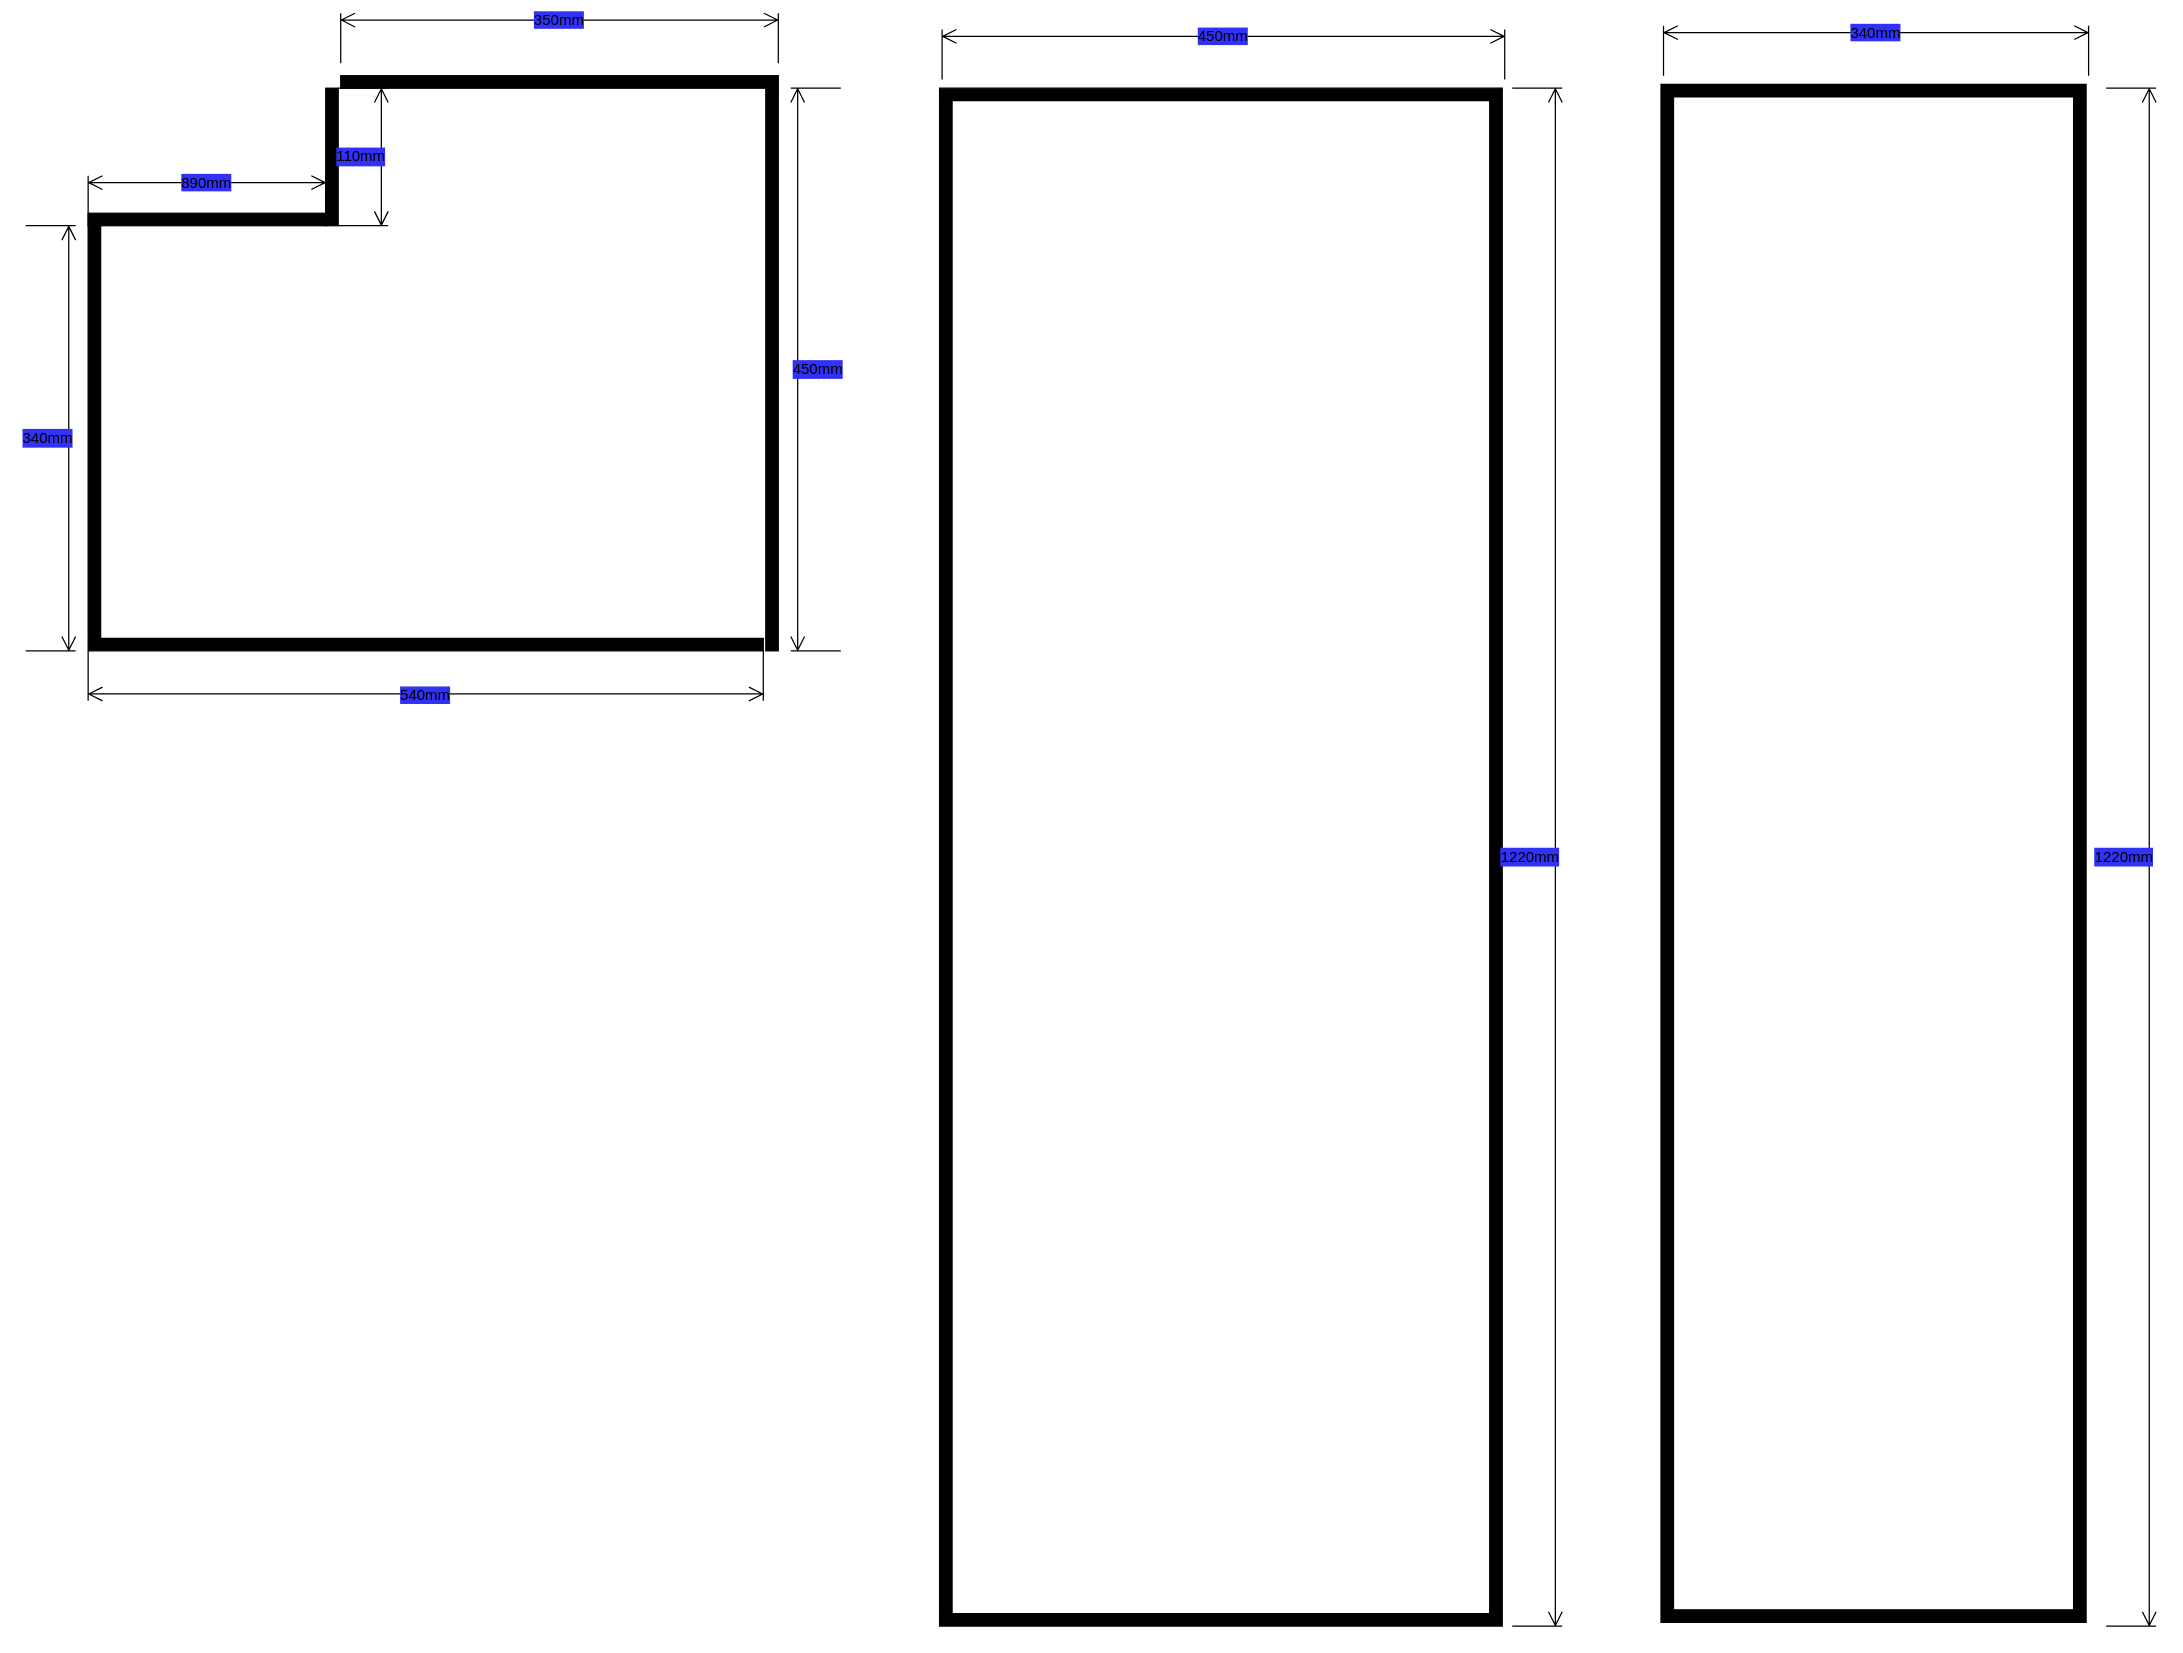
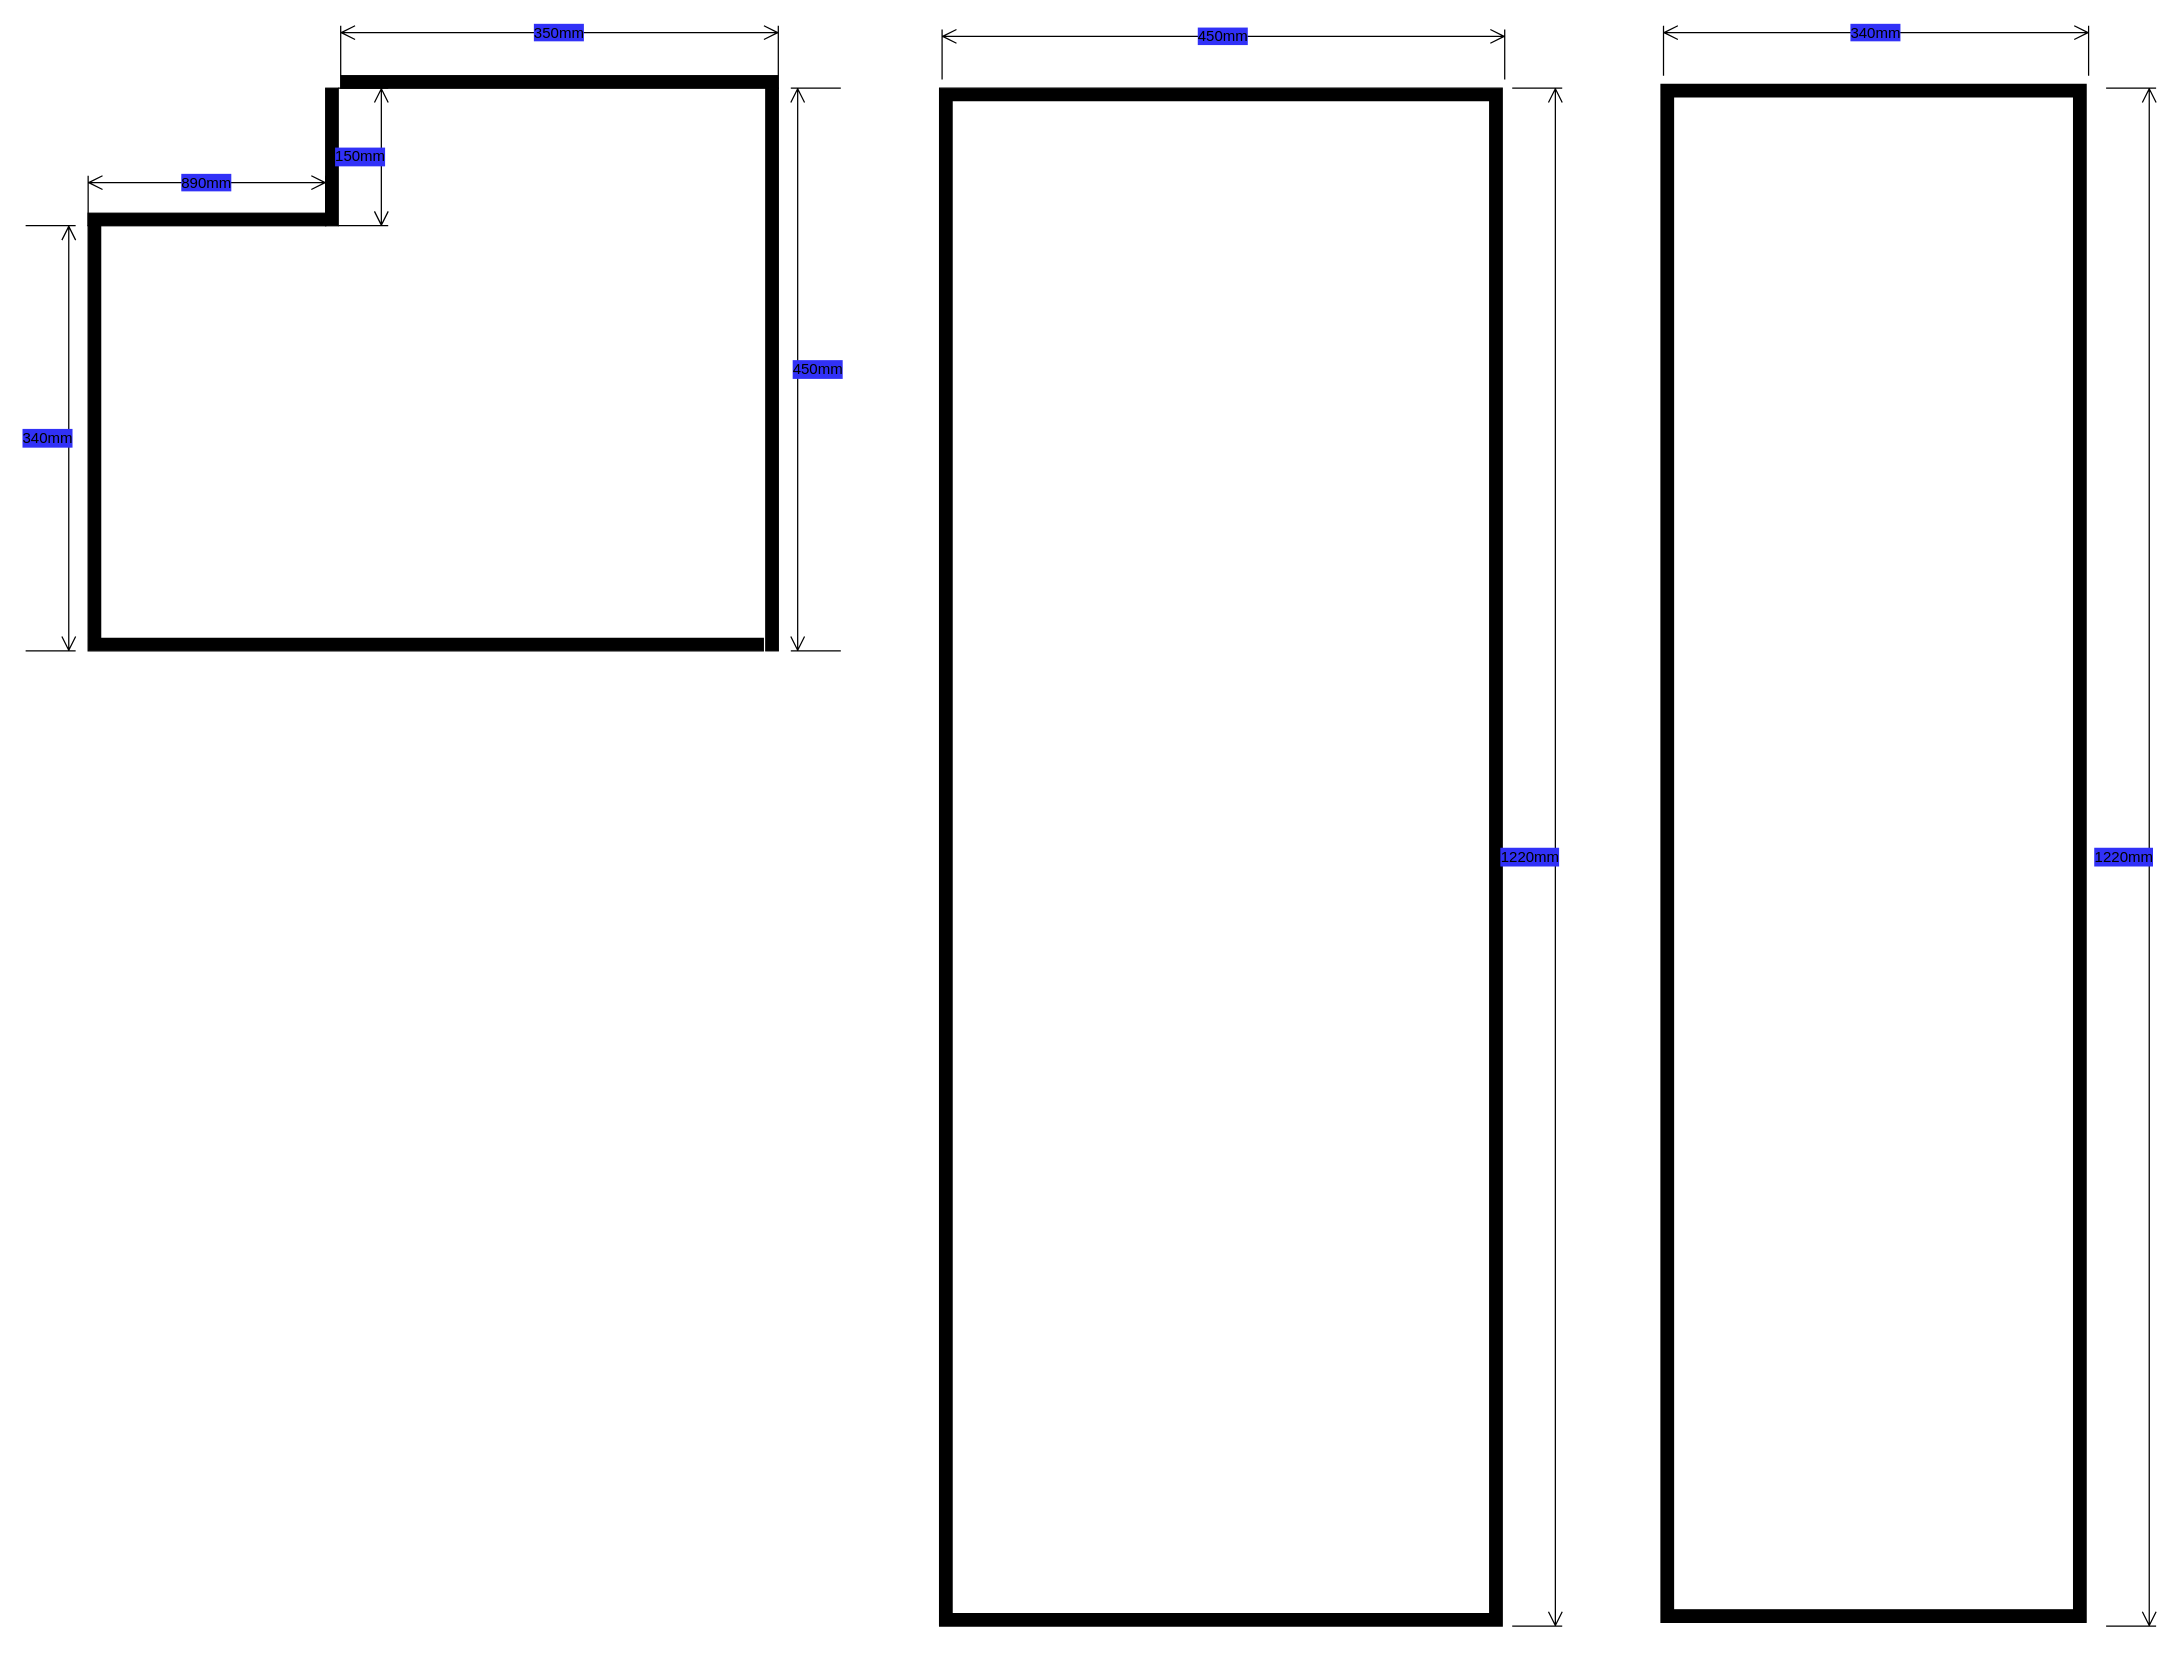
(559, 38) -> (559, 51)
(365, 157) -> (365, 157)
(426, 676) -> none
